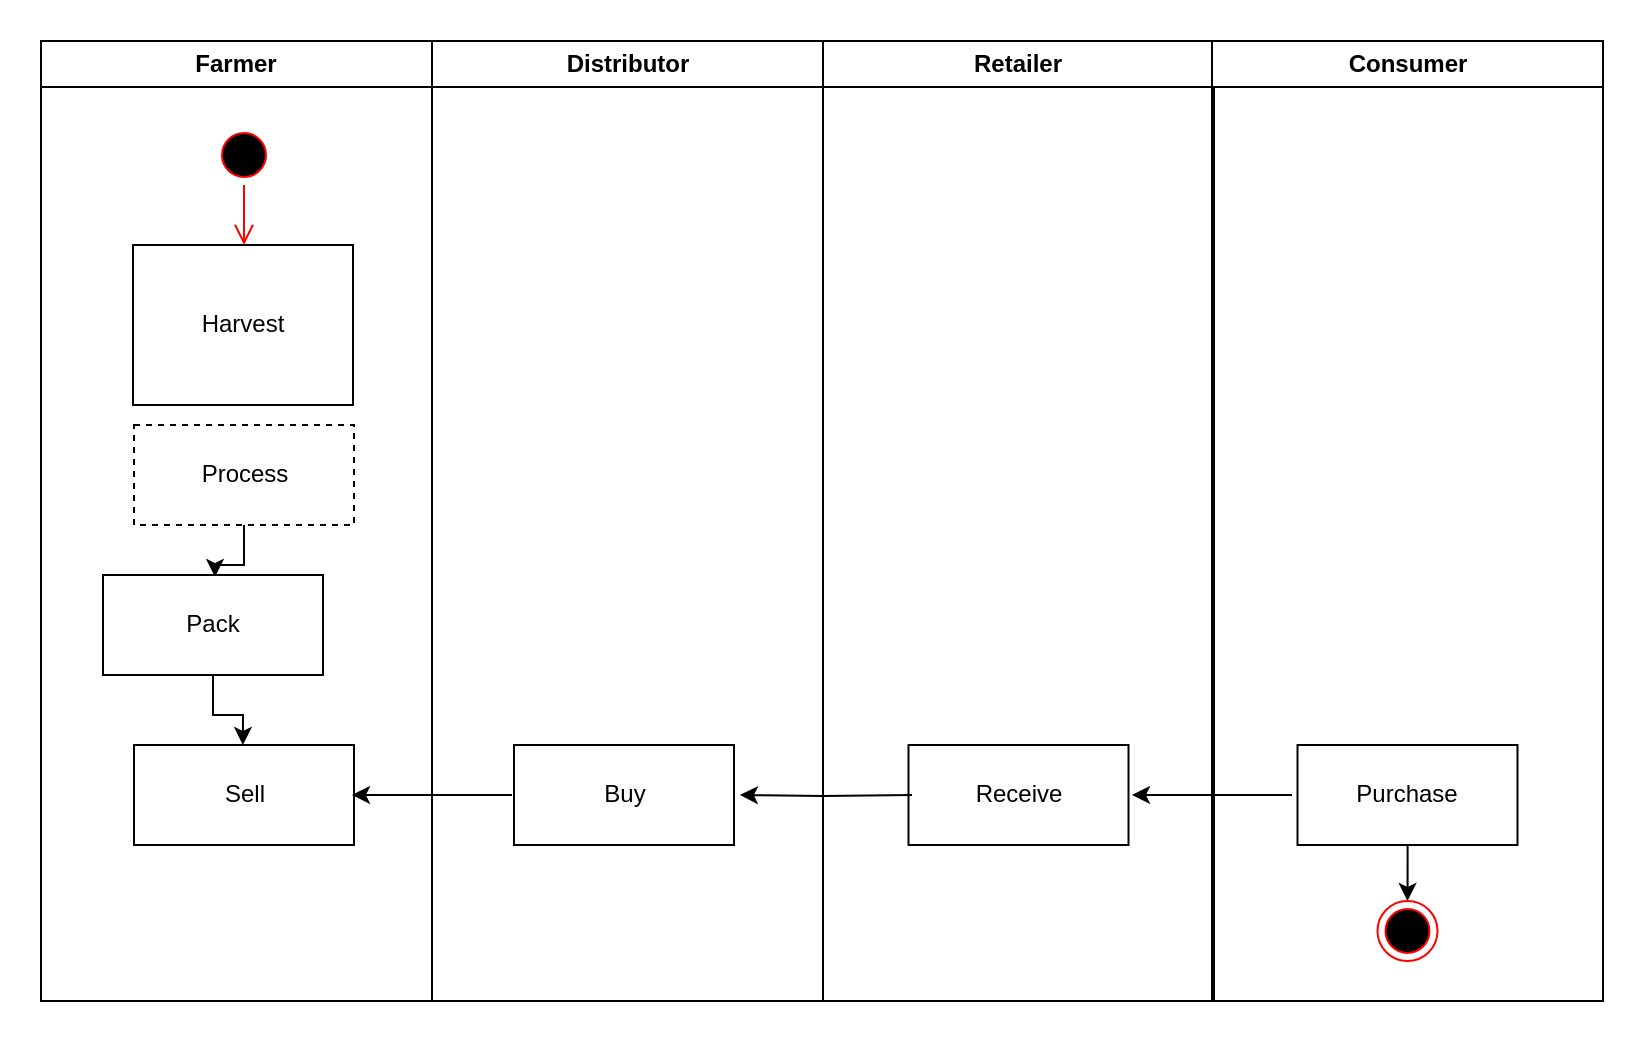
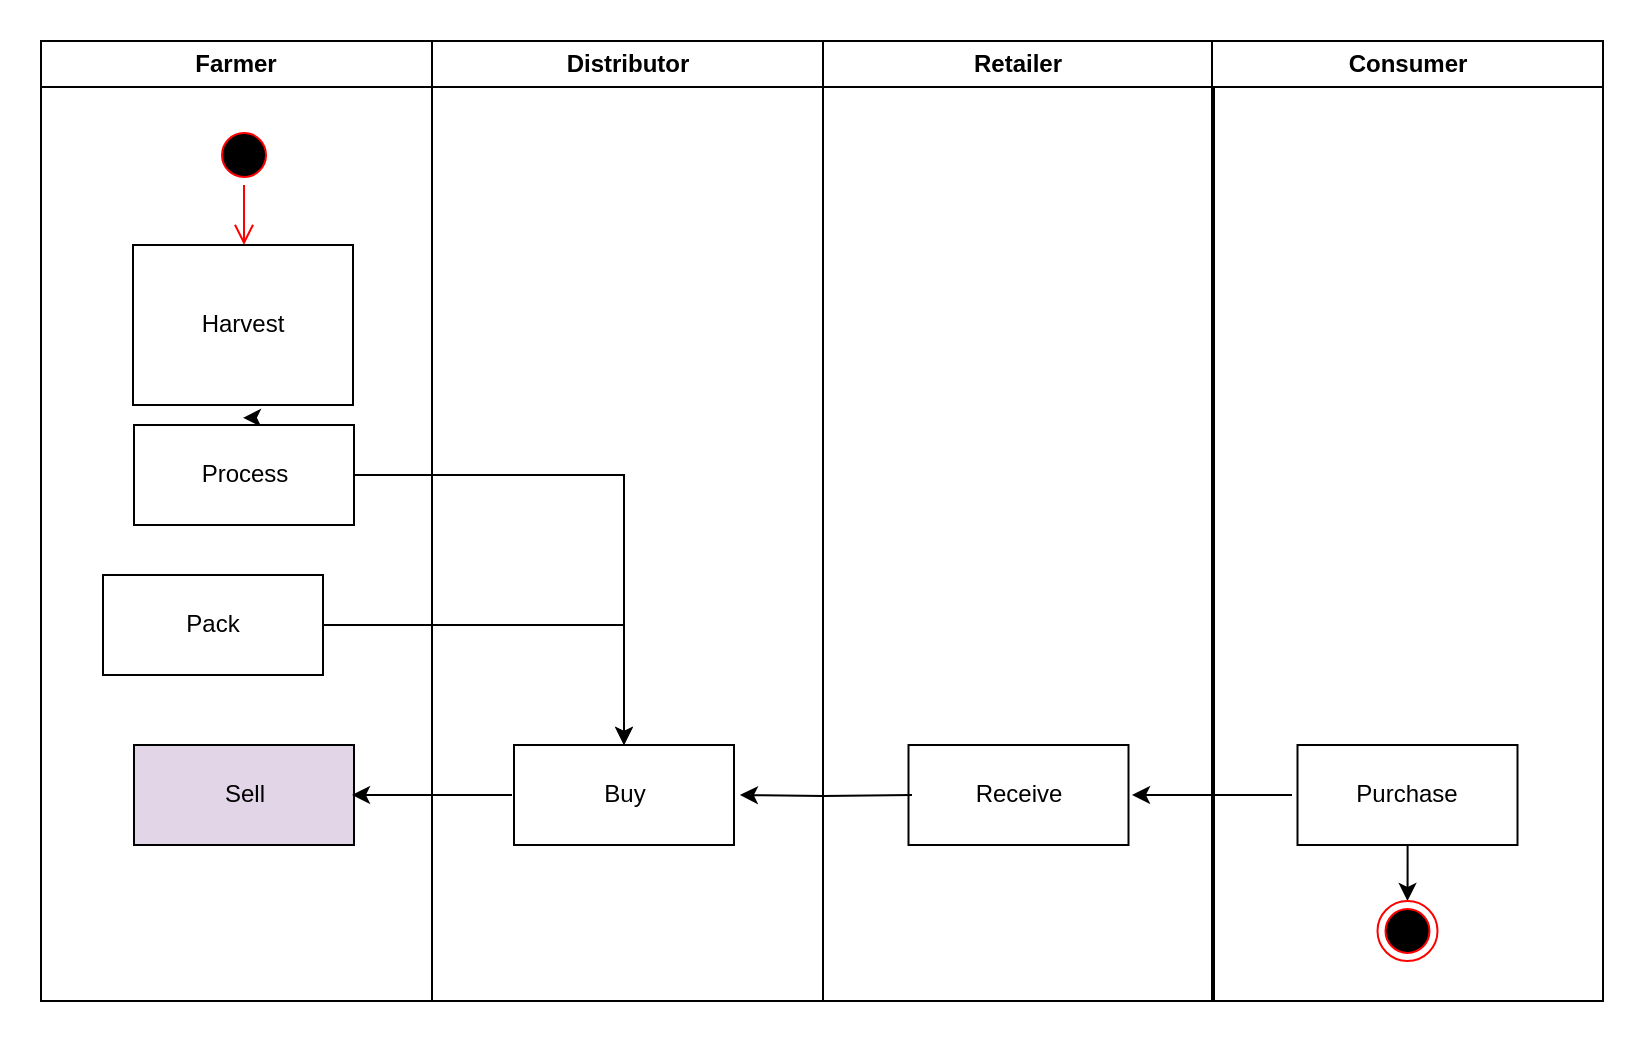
none -> (250, 418)
(244, 475) -> (244, 475)
(244, 560) -> (603, 475)
(216, 715) -> (528, 625)
(244, 795) -> (244, 795)
